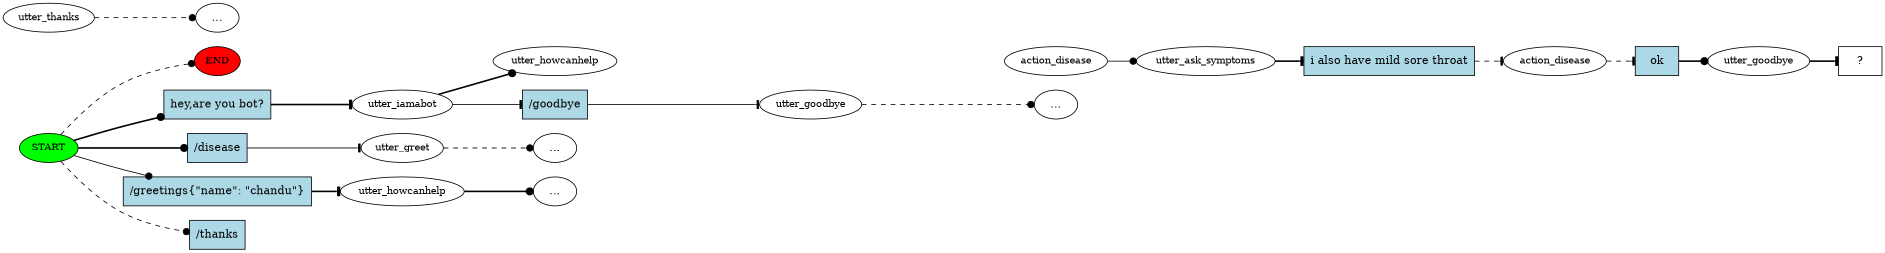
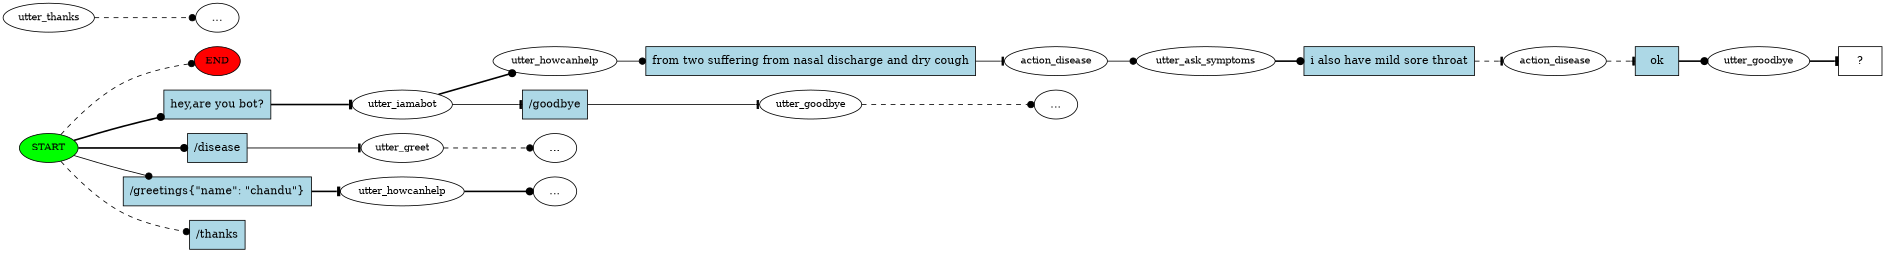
none -> (811, 61)
(1287, 61) -> (1287, 61)
